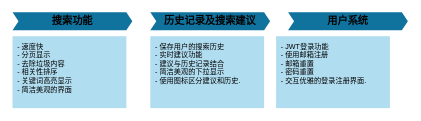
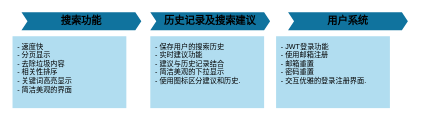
(72, 21) -> (81, 21)
